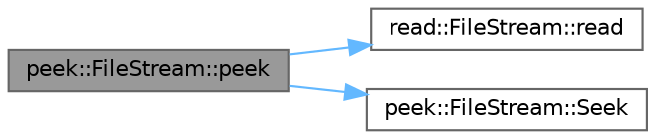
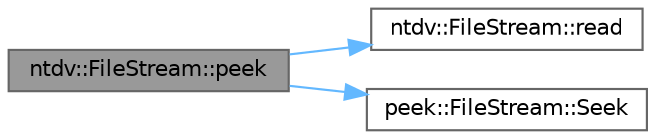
(507, 29) -> (507, 29)
(149, 71) -> (149, 71)
